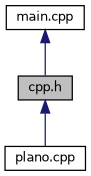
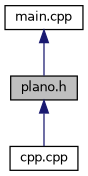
(45, 88) -> (44, 88)
(45, 158) -> (44, 158)
